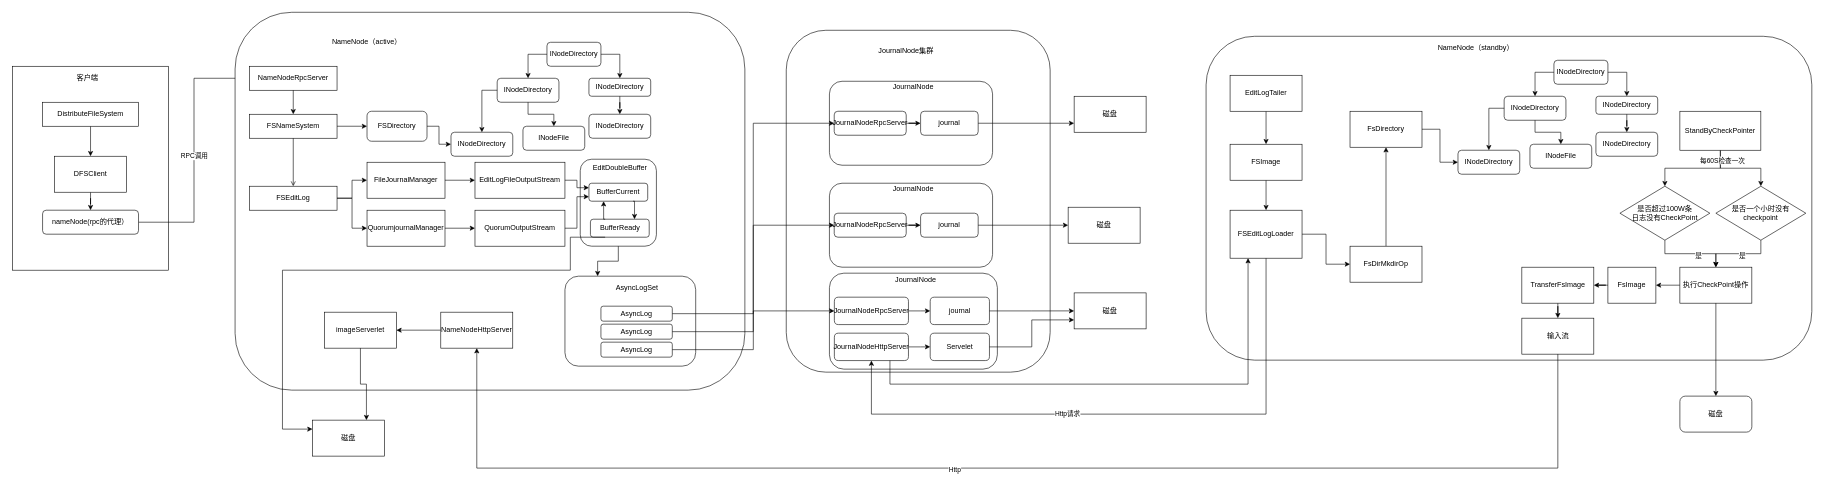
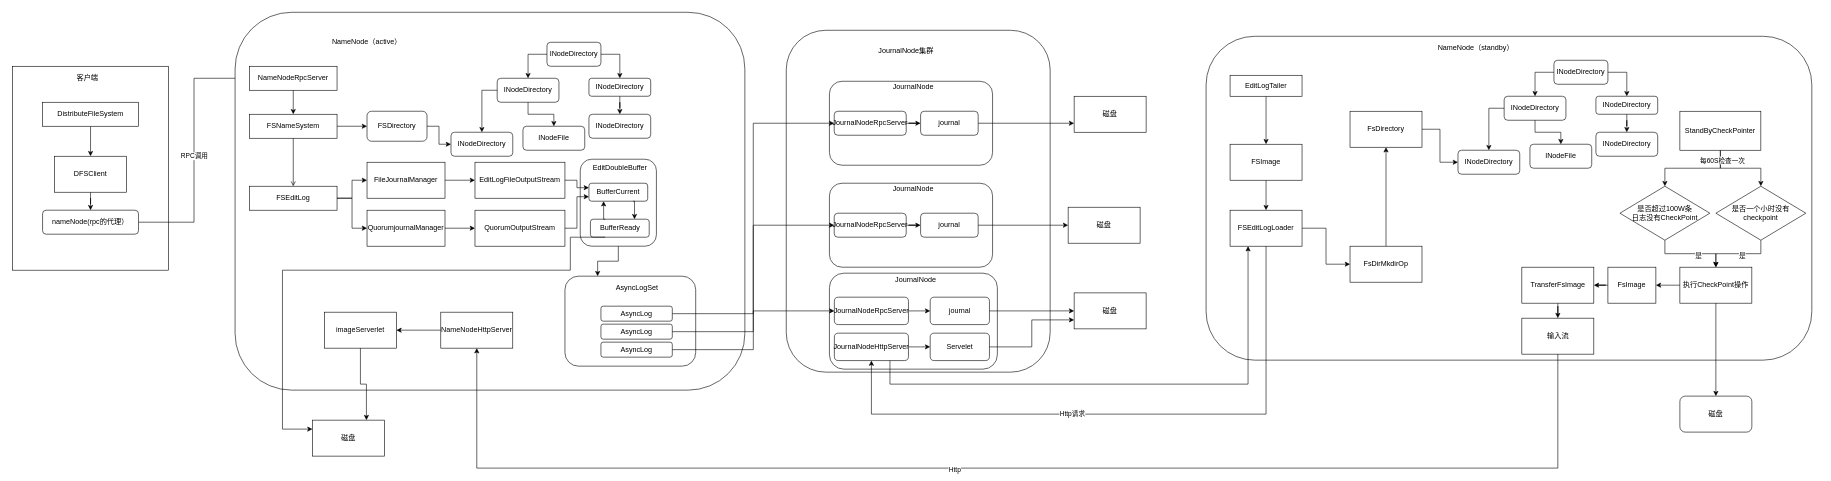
(1266, 93) -> (1266, 86)
(1266, 234) -> (1266, 228)
